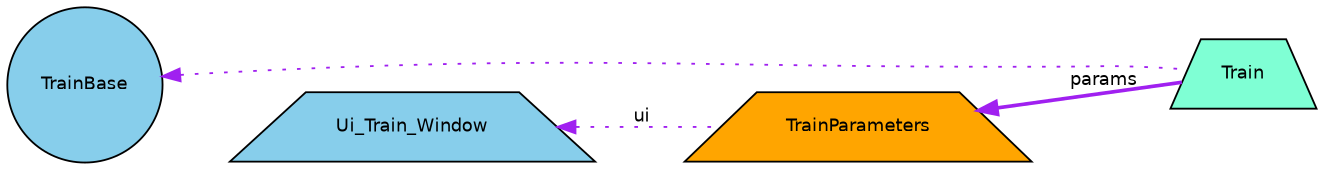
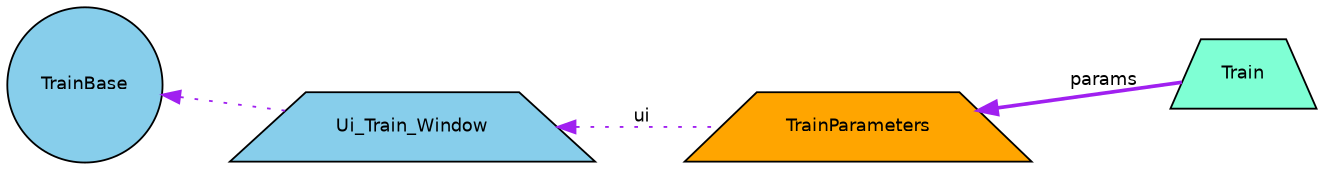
(684, 64) -> (233, 104)
